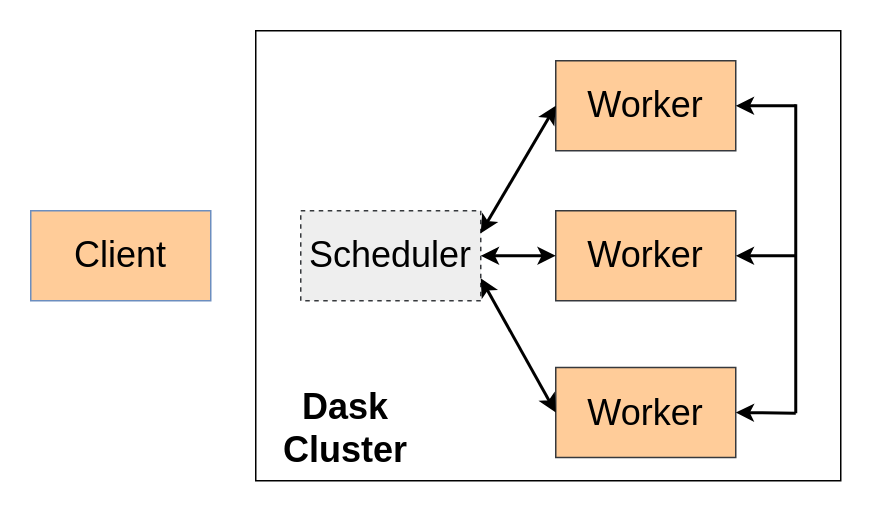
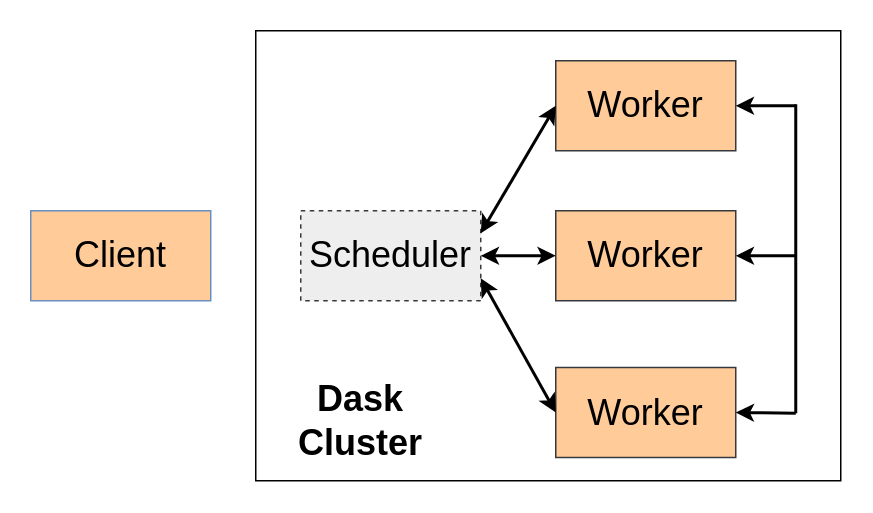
(346, 428) -> (361, 421)
